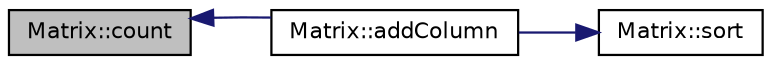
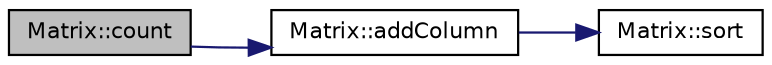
(242, 17) -> (220, 47)
